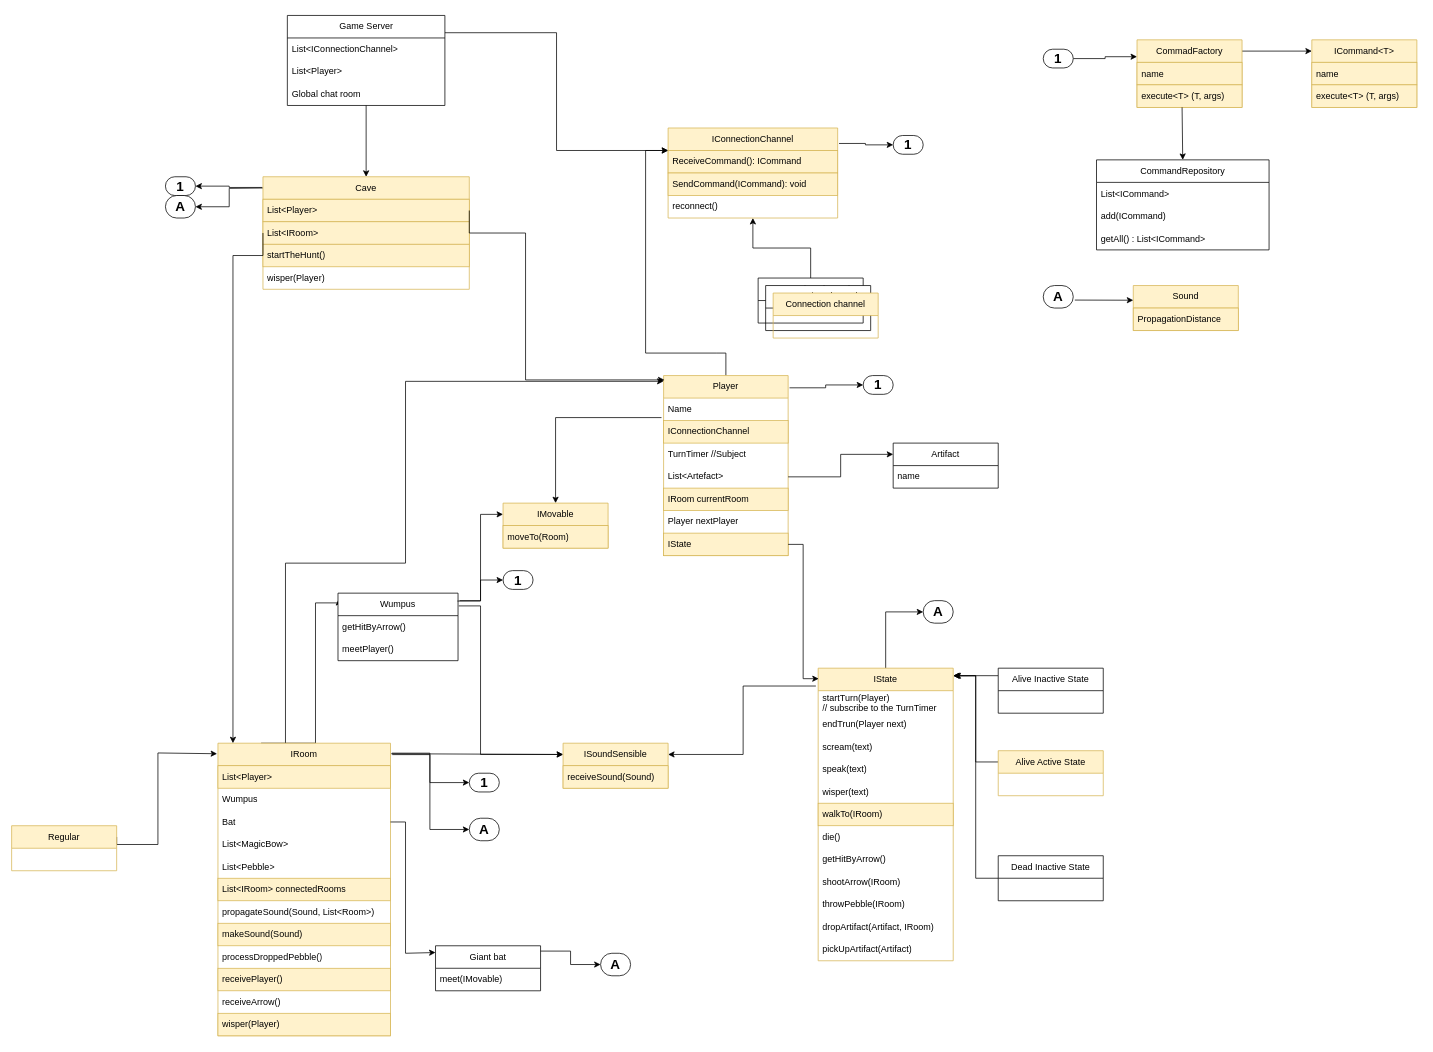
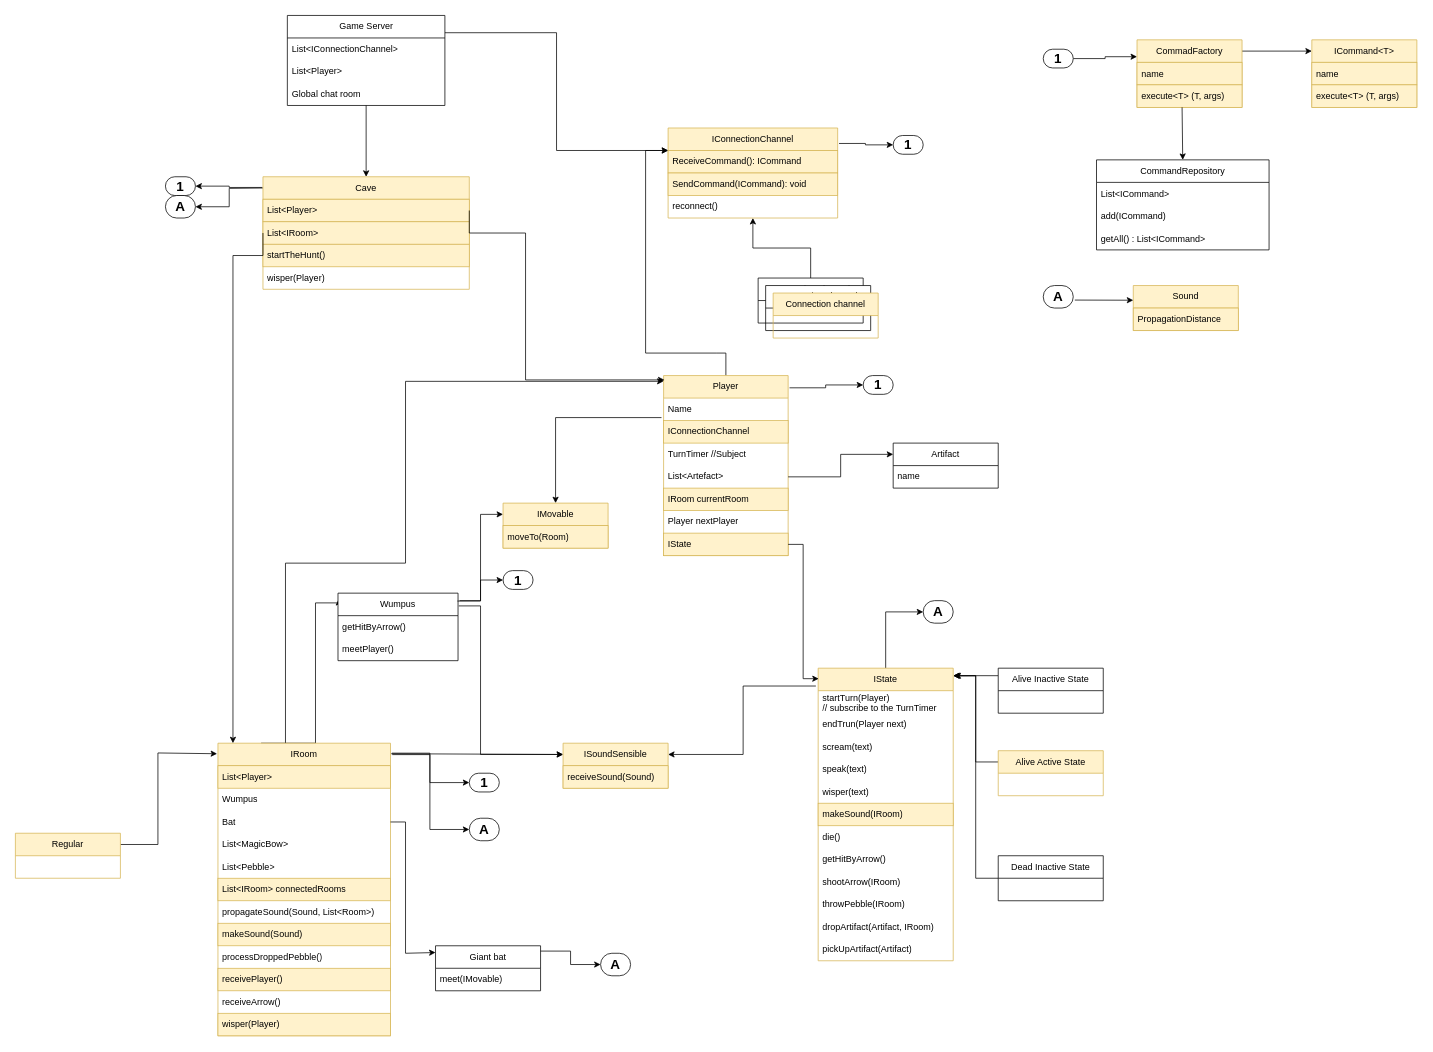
(854, 814) -> (863, 814)
(64, 848) -> (68, 855)
